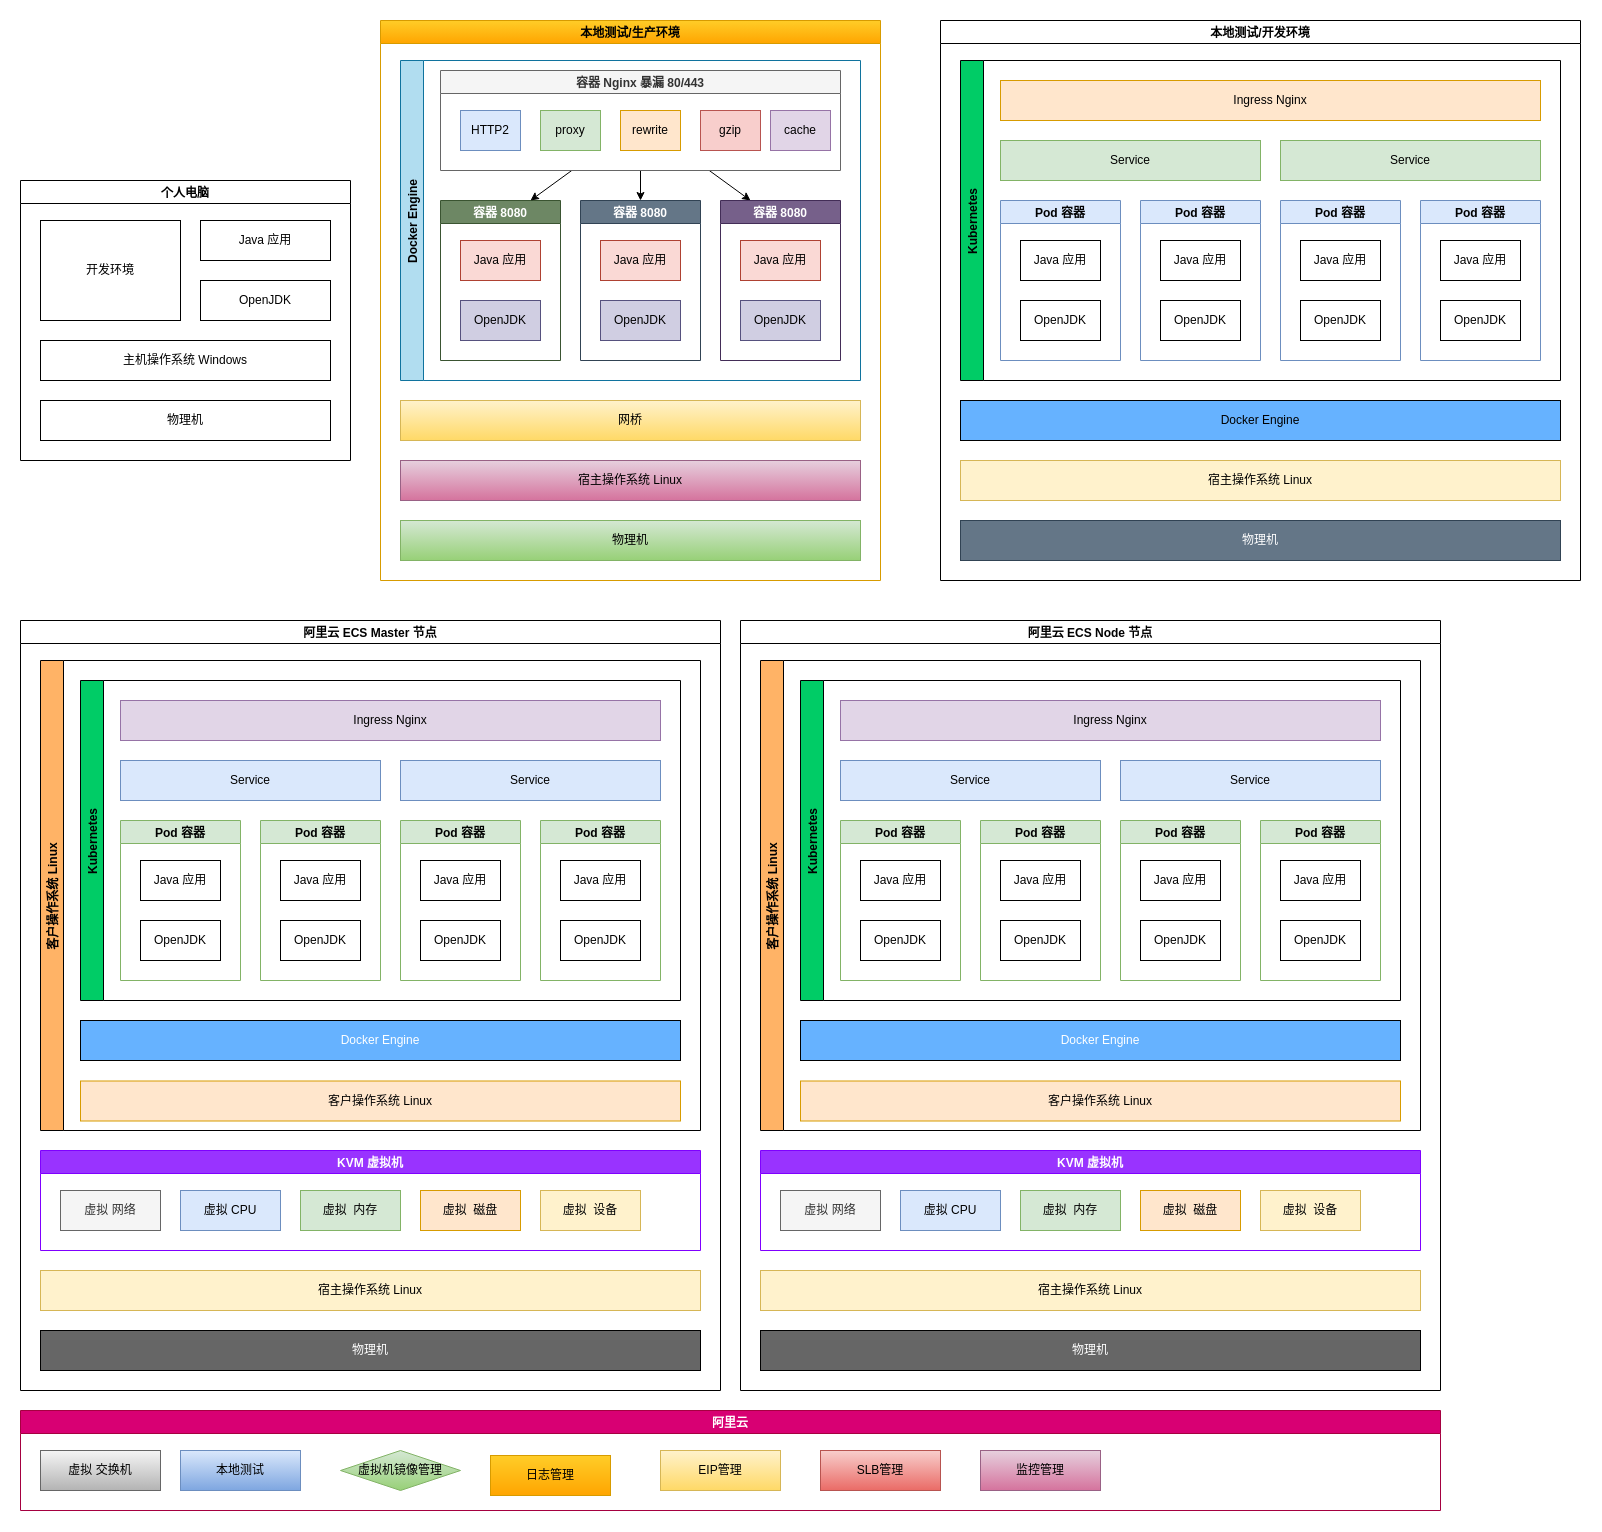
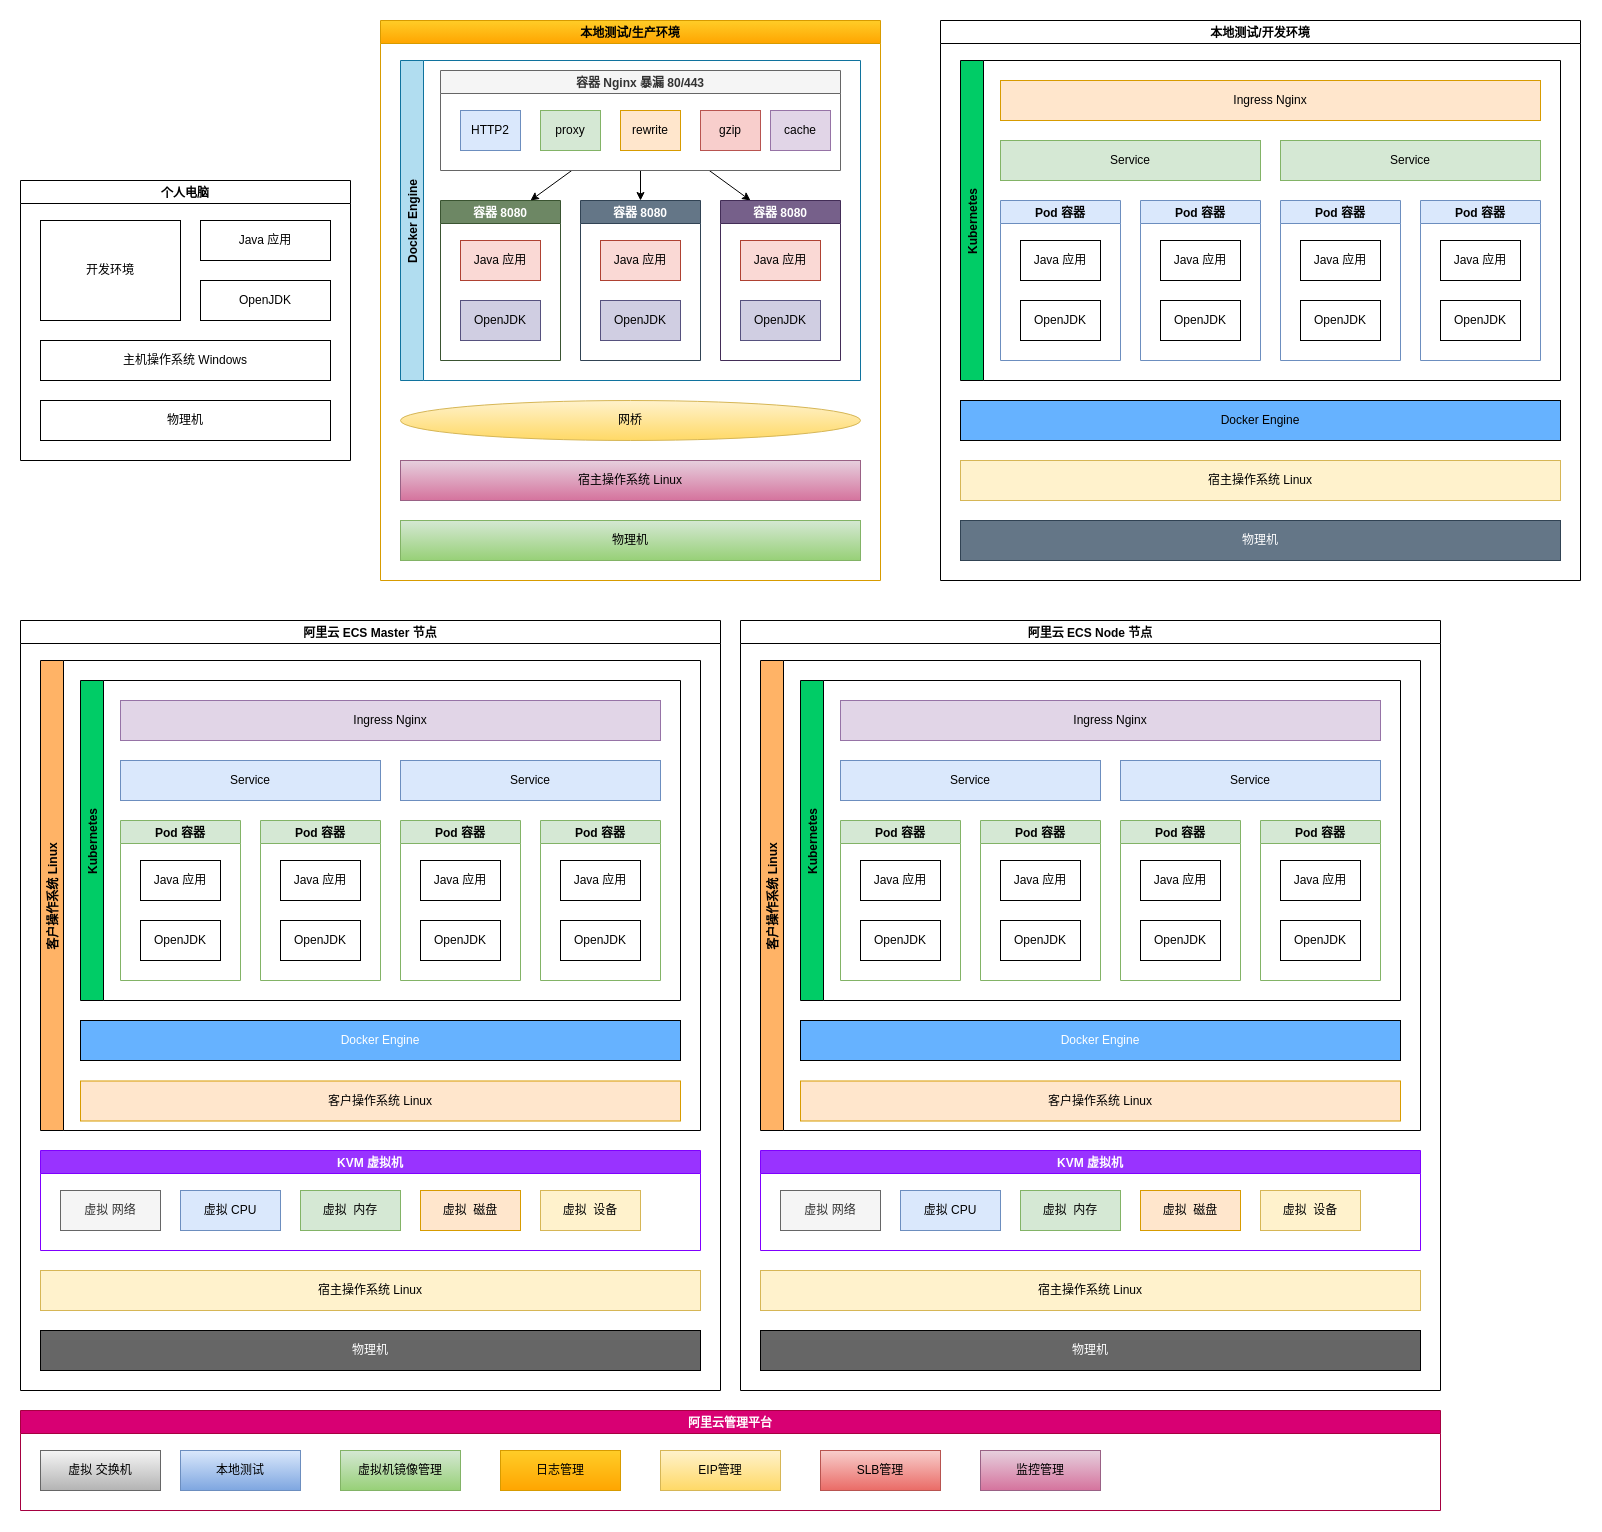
(631, 421) -> (631, 421)
(730, 1423) -> (730, 1423)
(401, 1471) -> (401, 1471)
(551, 1476) -> (561, 1471)
